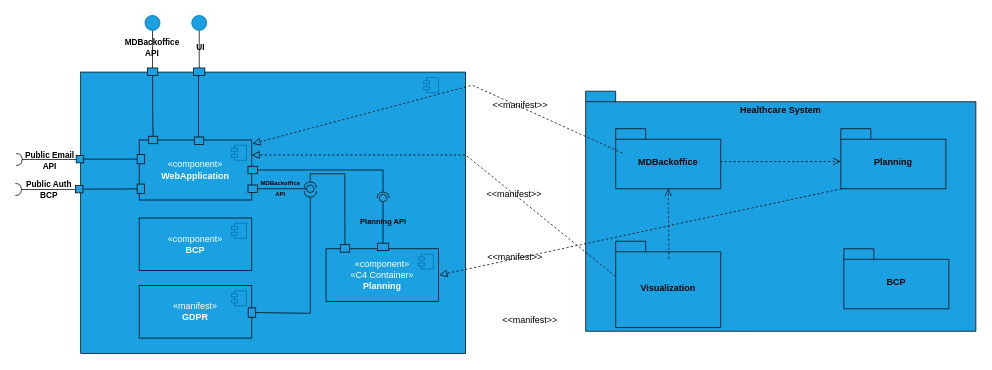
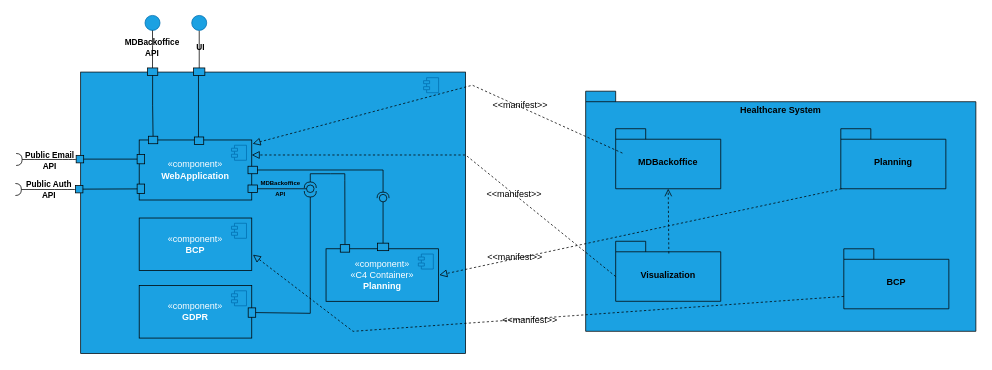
(779, 161) -> none
(49, 189) -> (49, 189)
(383, 221) -> none
(668, 284) -> (668, 271)
(195, 312) -> (195, 312)
none -> (540, 318)
